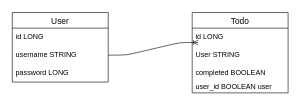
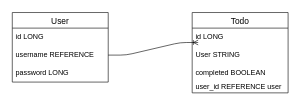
(45, 54) -> (51, 54)
(233, 86) -> (237, 86)
